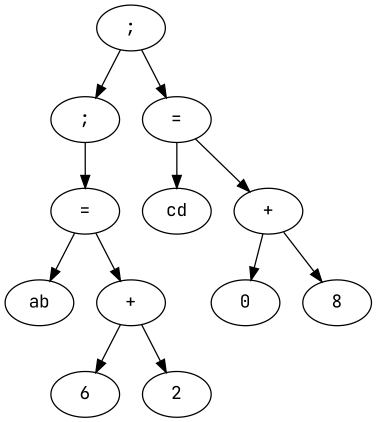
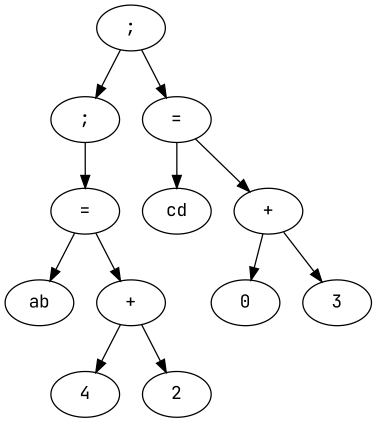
(337, 303) -> (337, 303)
(85, 394) -> (85, 394)
